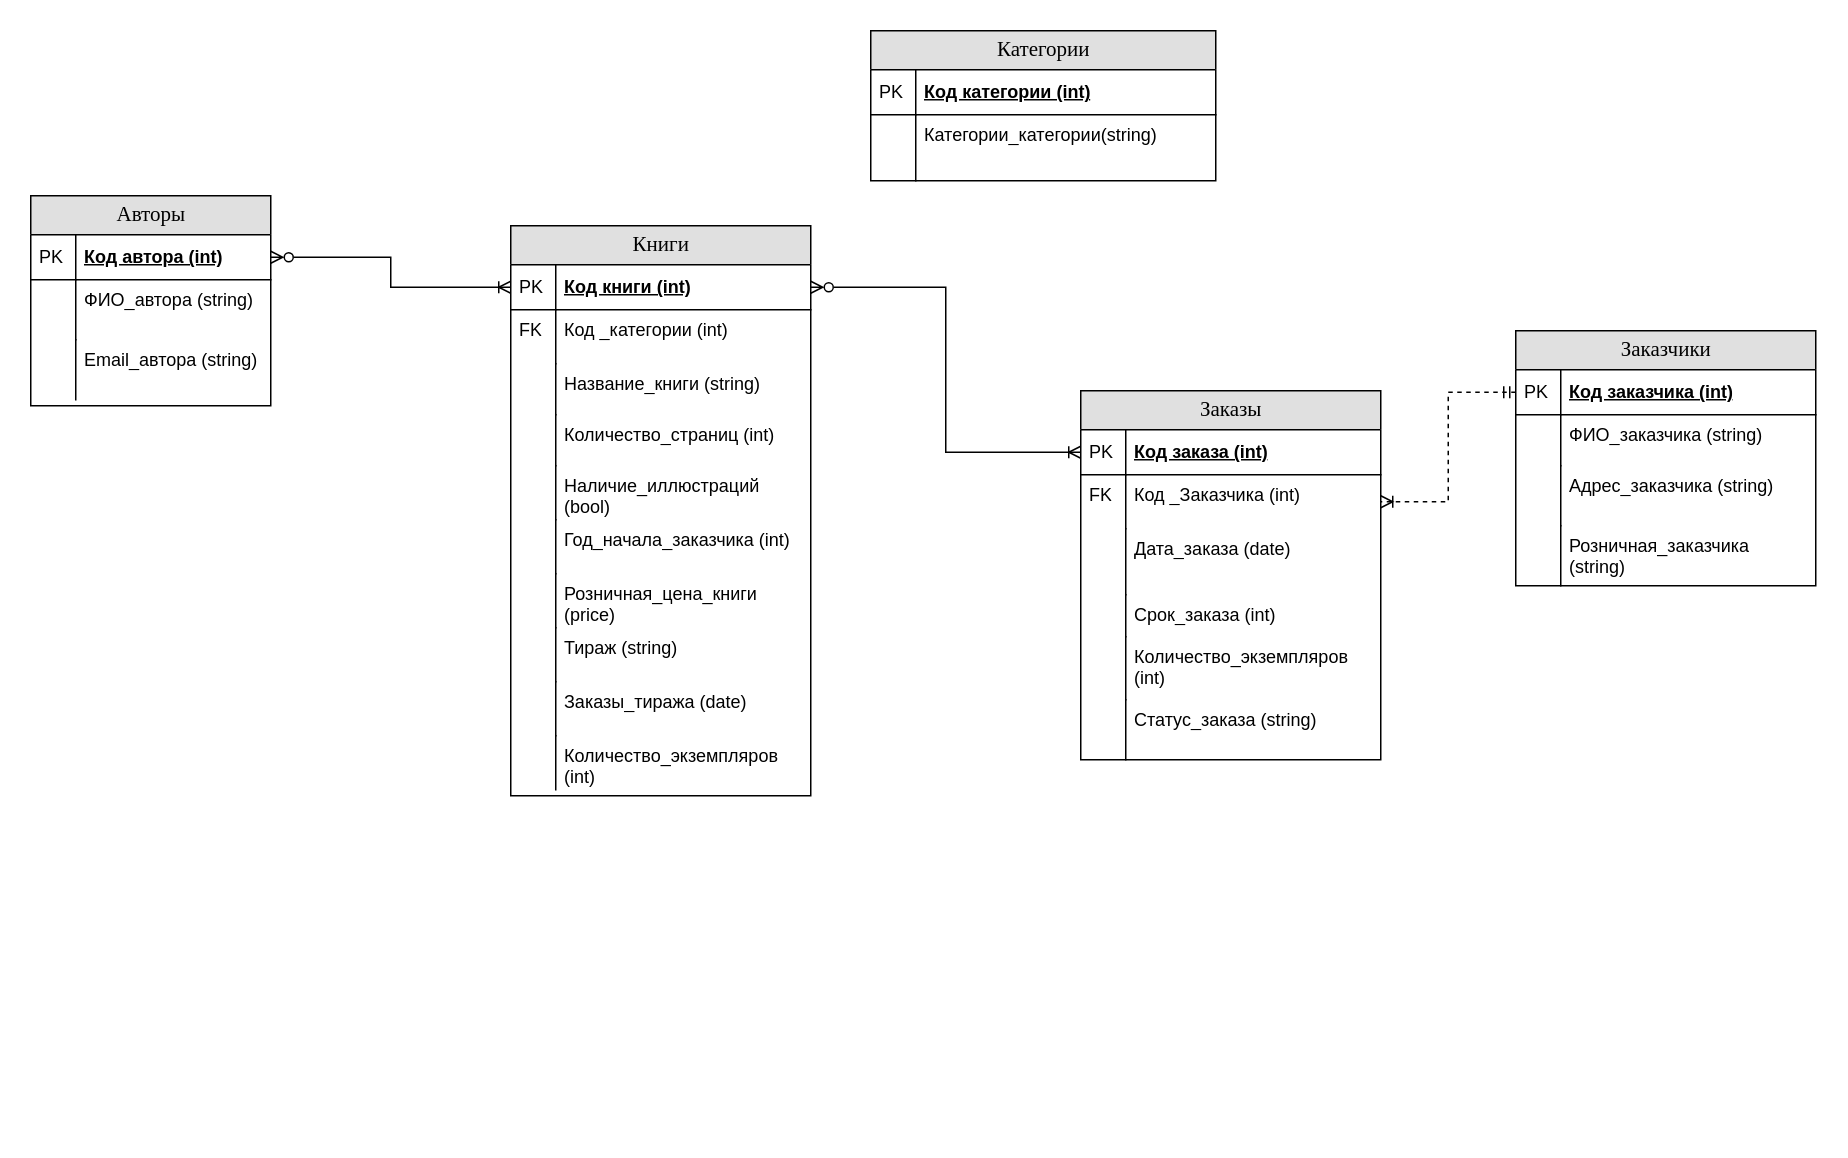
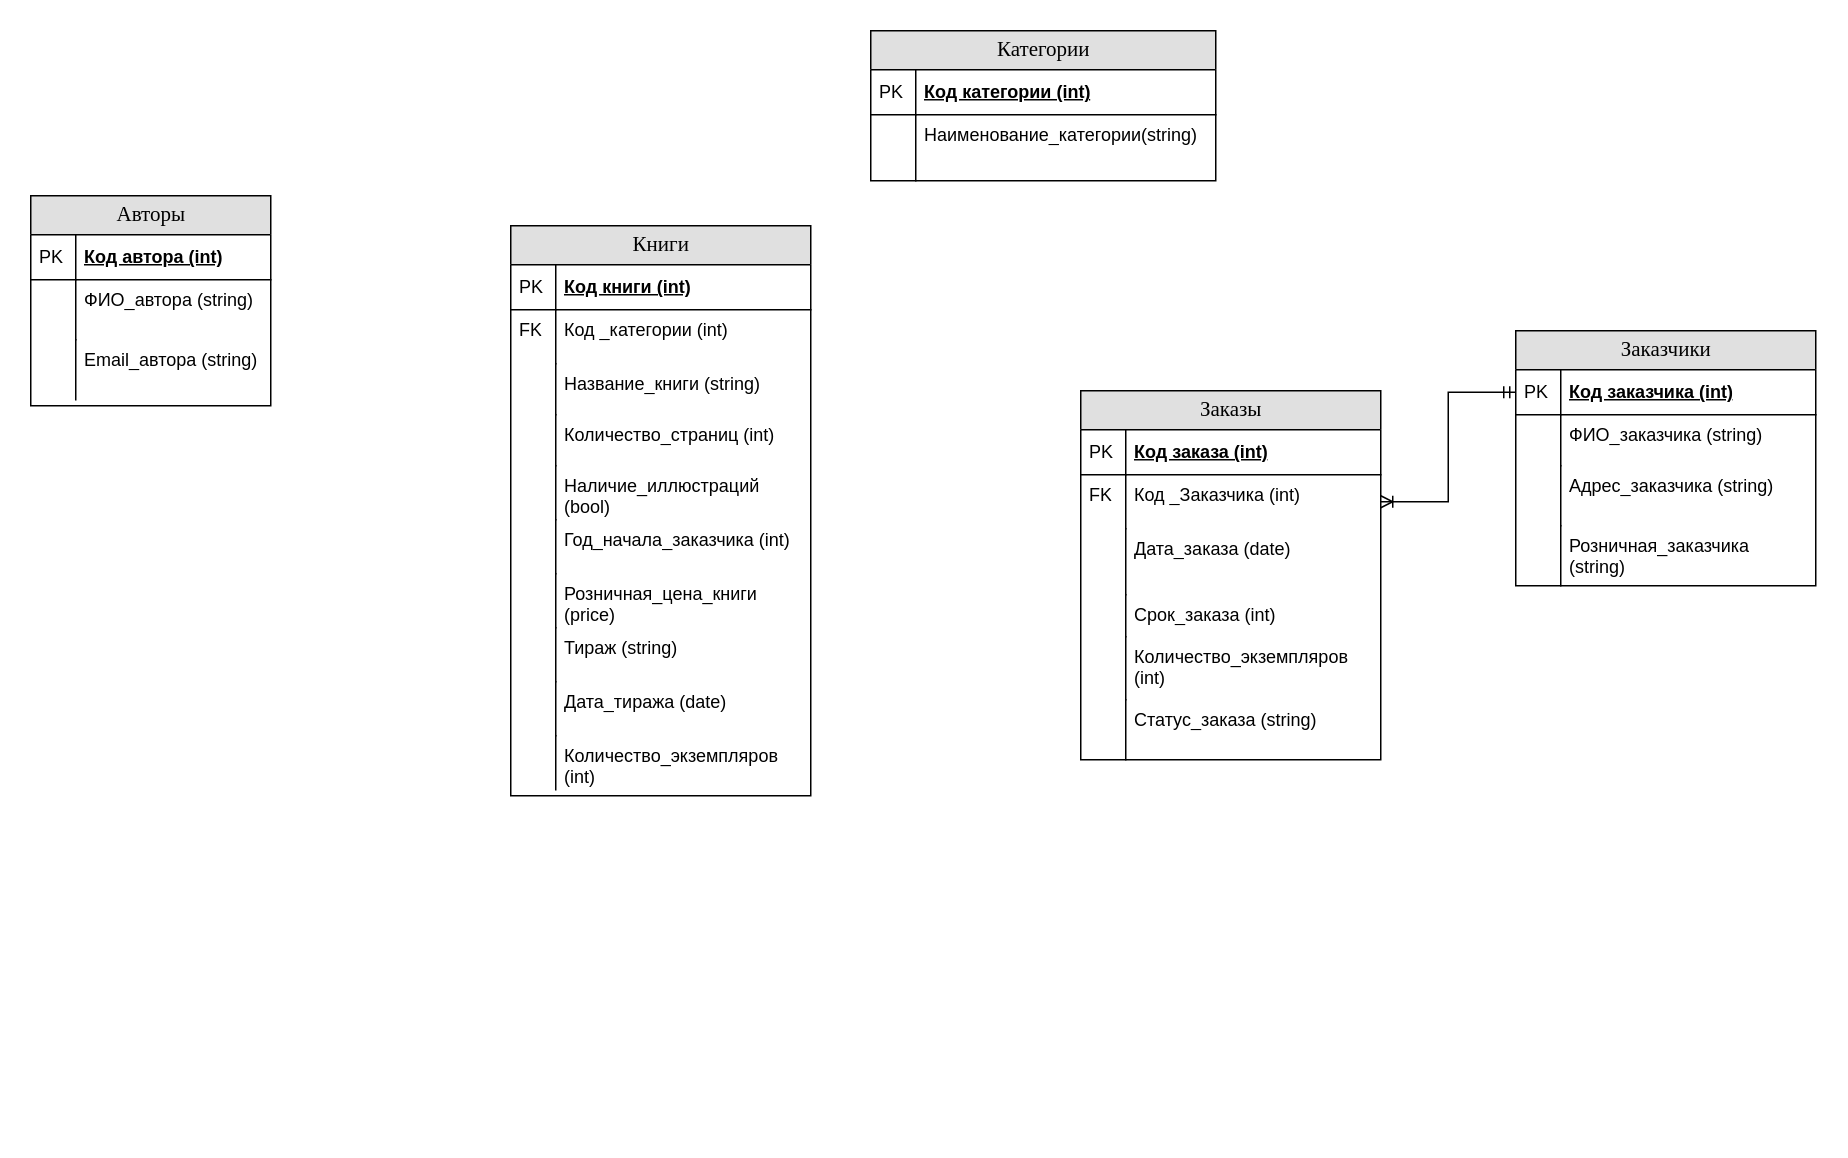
(1058, 136) -> (1067, 147)
(391, 284) -> none
(946, 382) -> none
(1448, 449) -> (1448, 449)
(663, 703) -> (653, 703)
